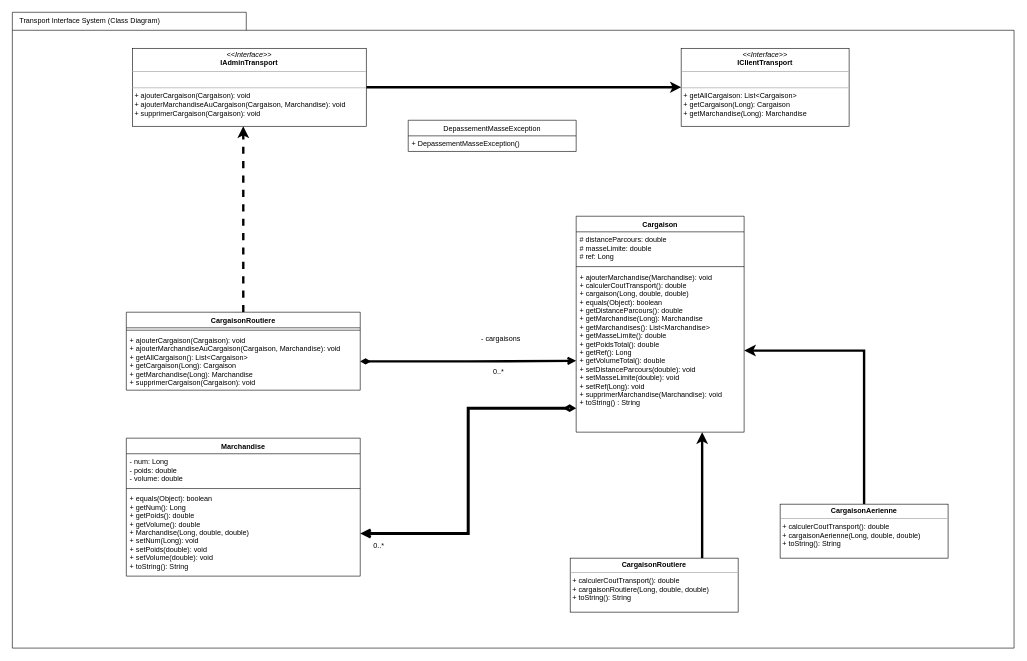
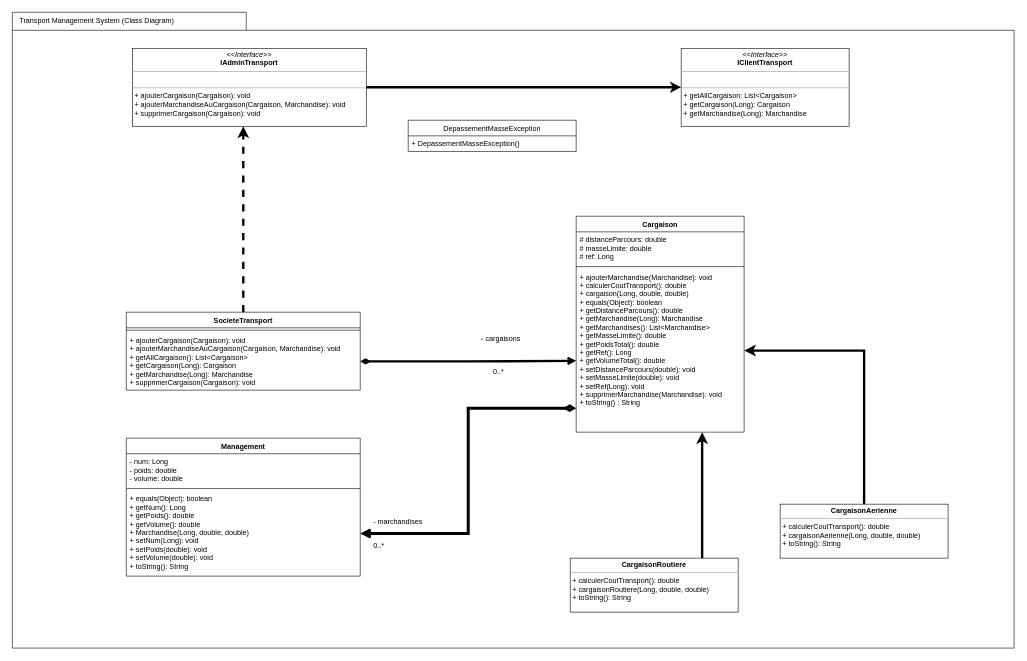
(99, 21) -> (101, 21)
(243, 320) -> (243, 320)
(243, 446) -> (243, 446)
none -> (408, 522)
